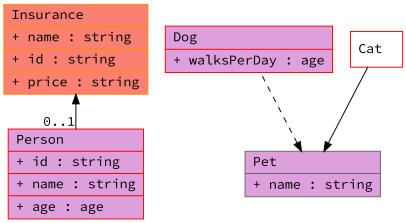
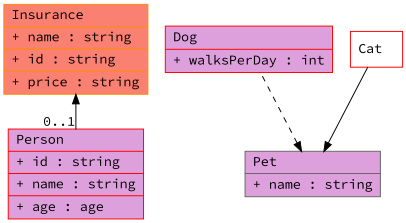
(249, 60) -> (249, 60)
